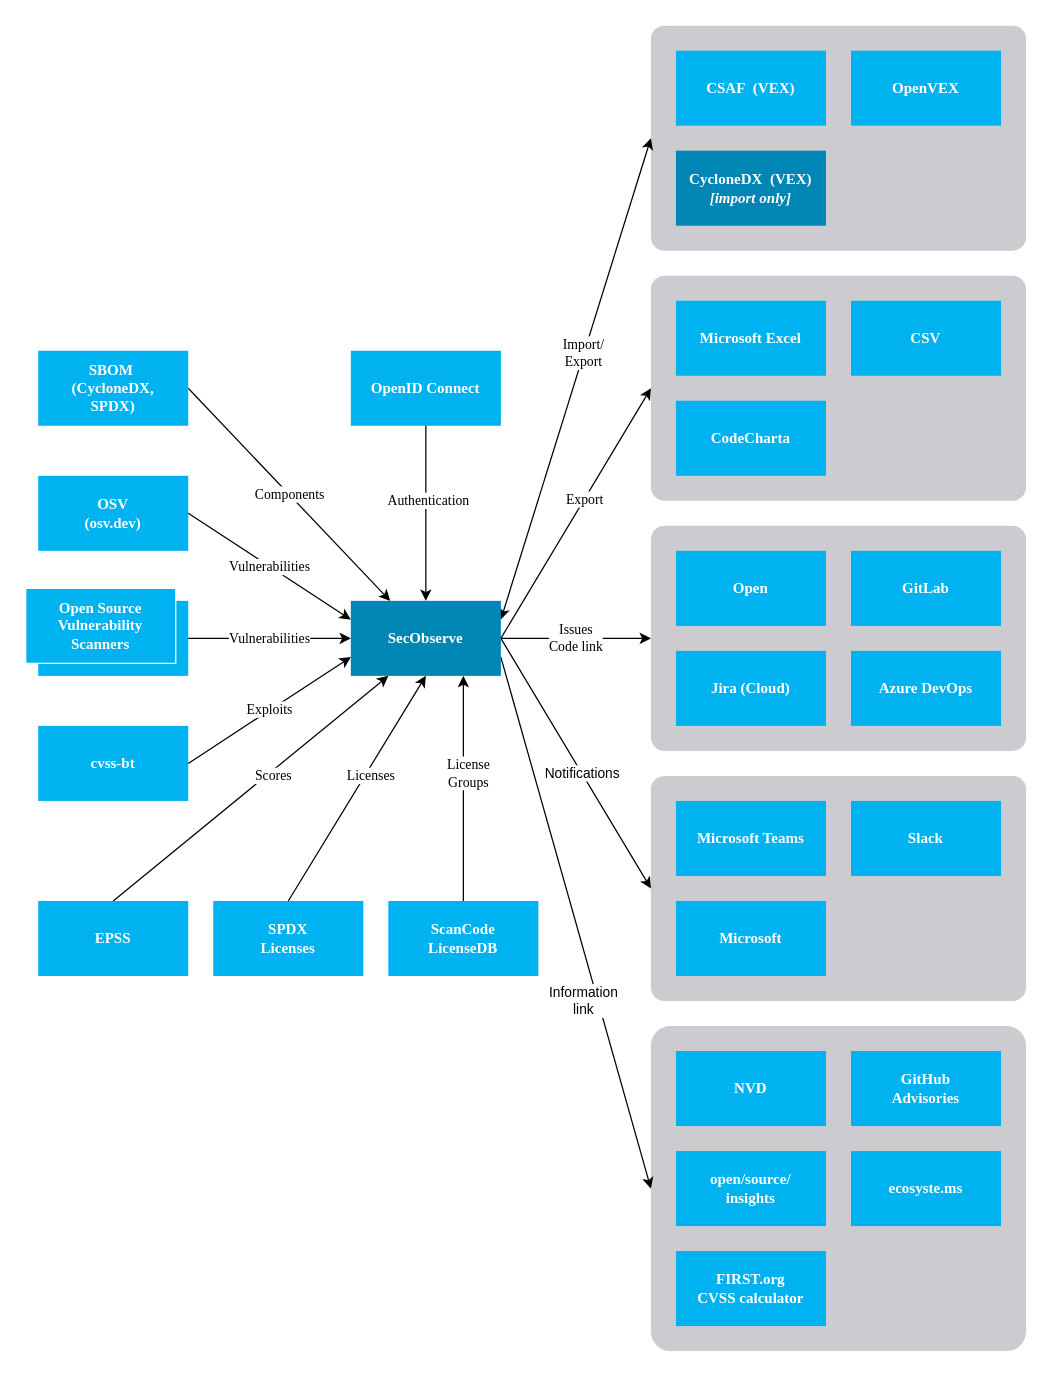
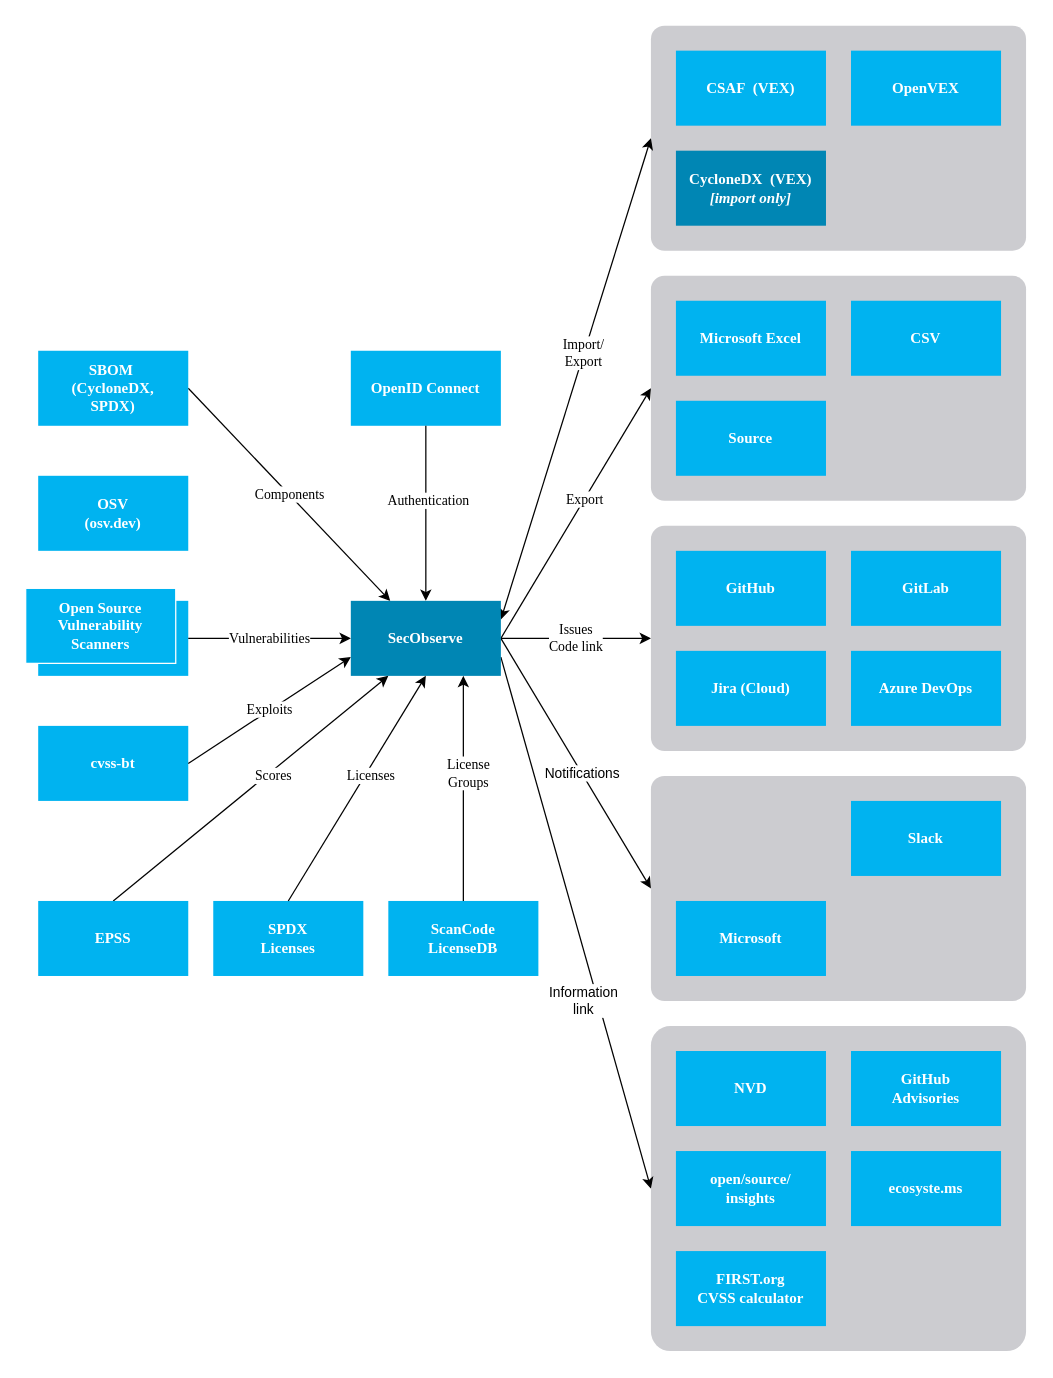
(751, 438) -> (751, 438)
(266, 564) -> none
(751, 588) -> (751, 588)
(751, 838) -> none
